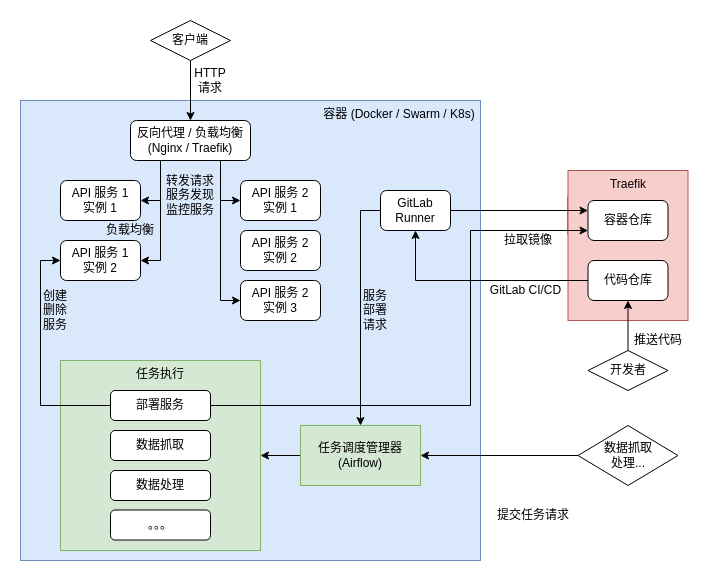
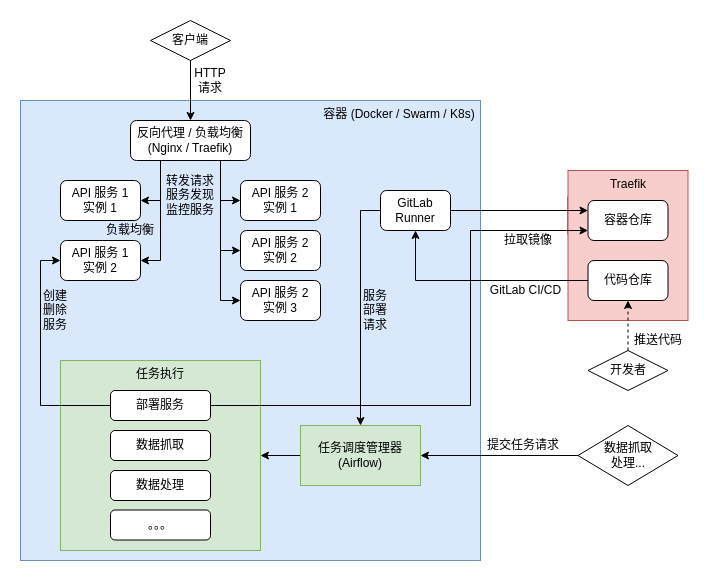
none -> (228, 251)
(628, 328) -> (628, 328)
(533, 516) -> (523, 446)
